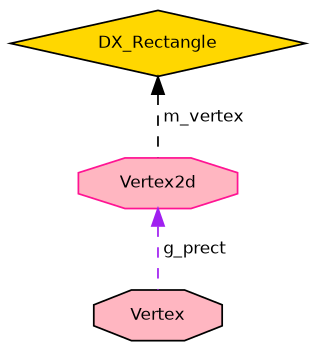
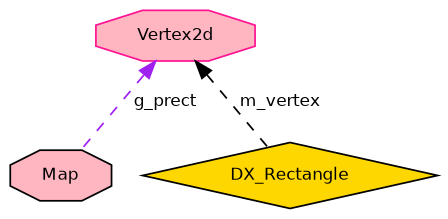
(158, 126) -> (237, 111)
(158, 315) -> (61, 175)
